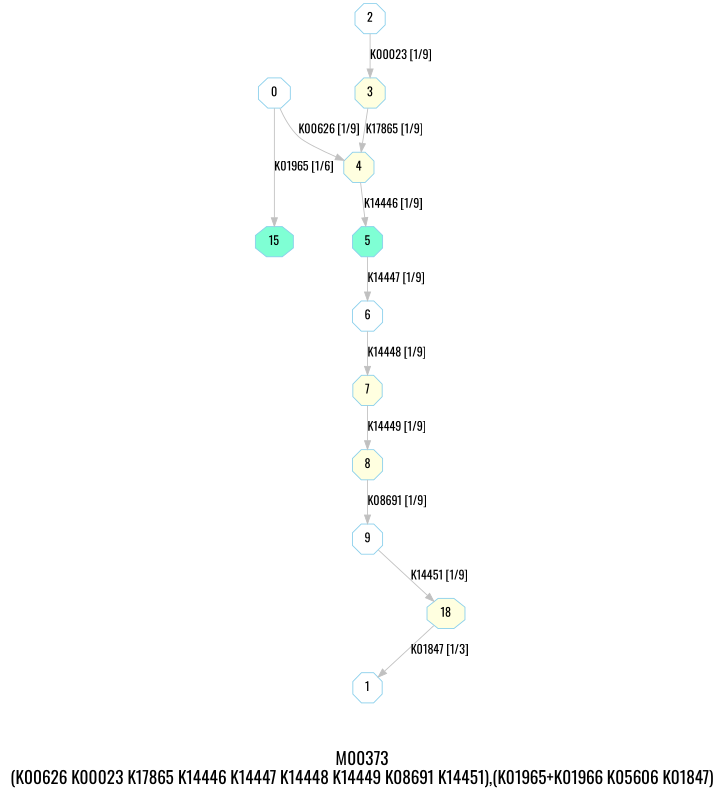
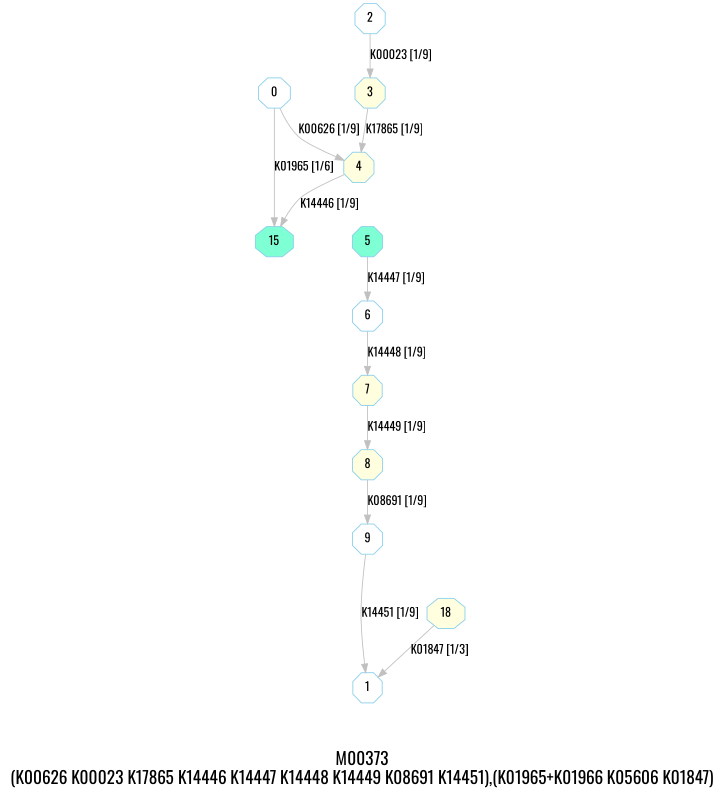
(363, 200) -> (310, 191)
(403, 573) -> (361, 609)
